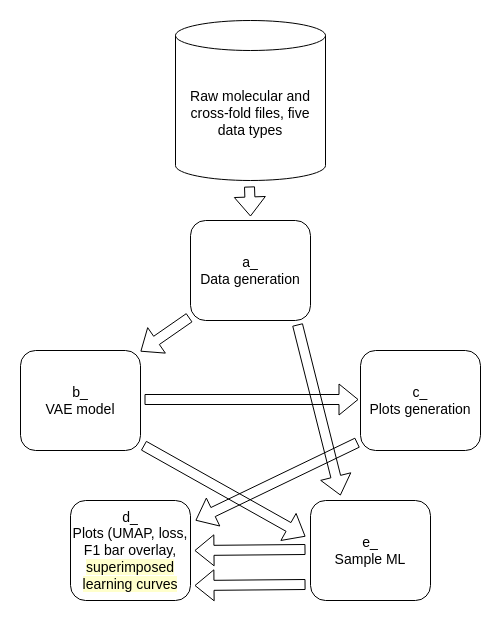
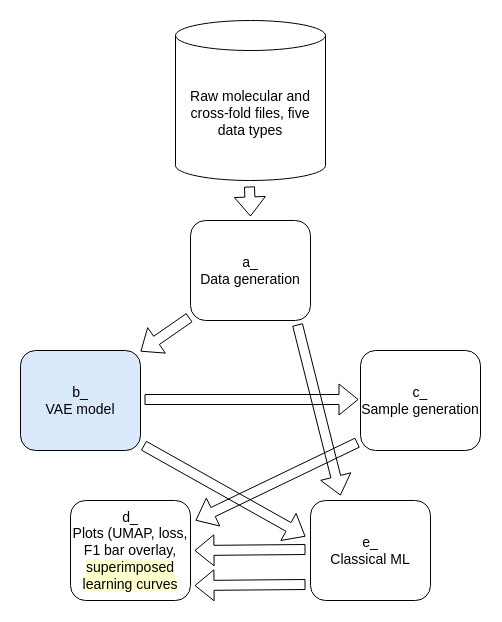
(81, 401) -> (81, 401)
(421, 401) -> (421, 401)
(371, 551) -> (371, 551)
